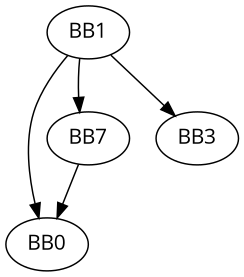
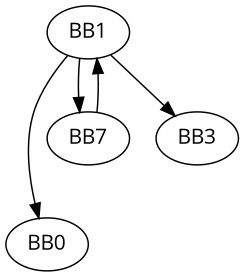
(71, 184) -> (98, 93)
